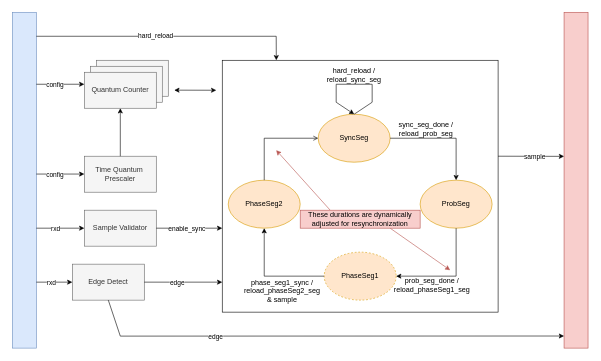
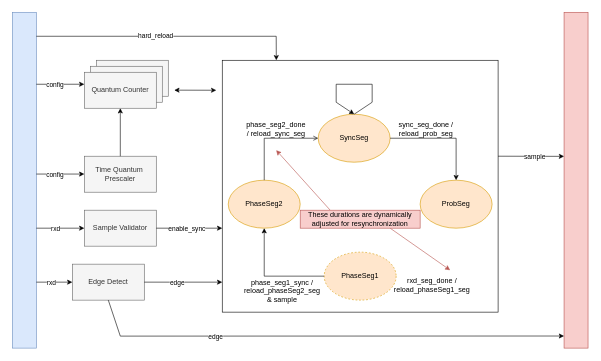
(354, 75) -> none
none -> (276, 129)
(439, 276) -> none
(432, 285) -> (432, 285)
